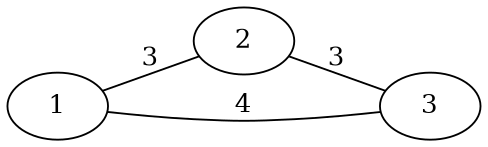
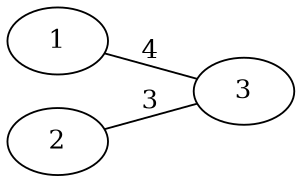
(151, 74) -> none
